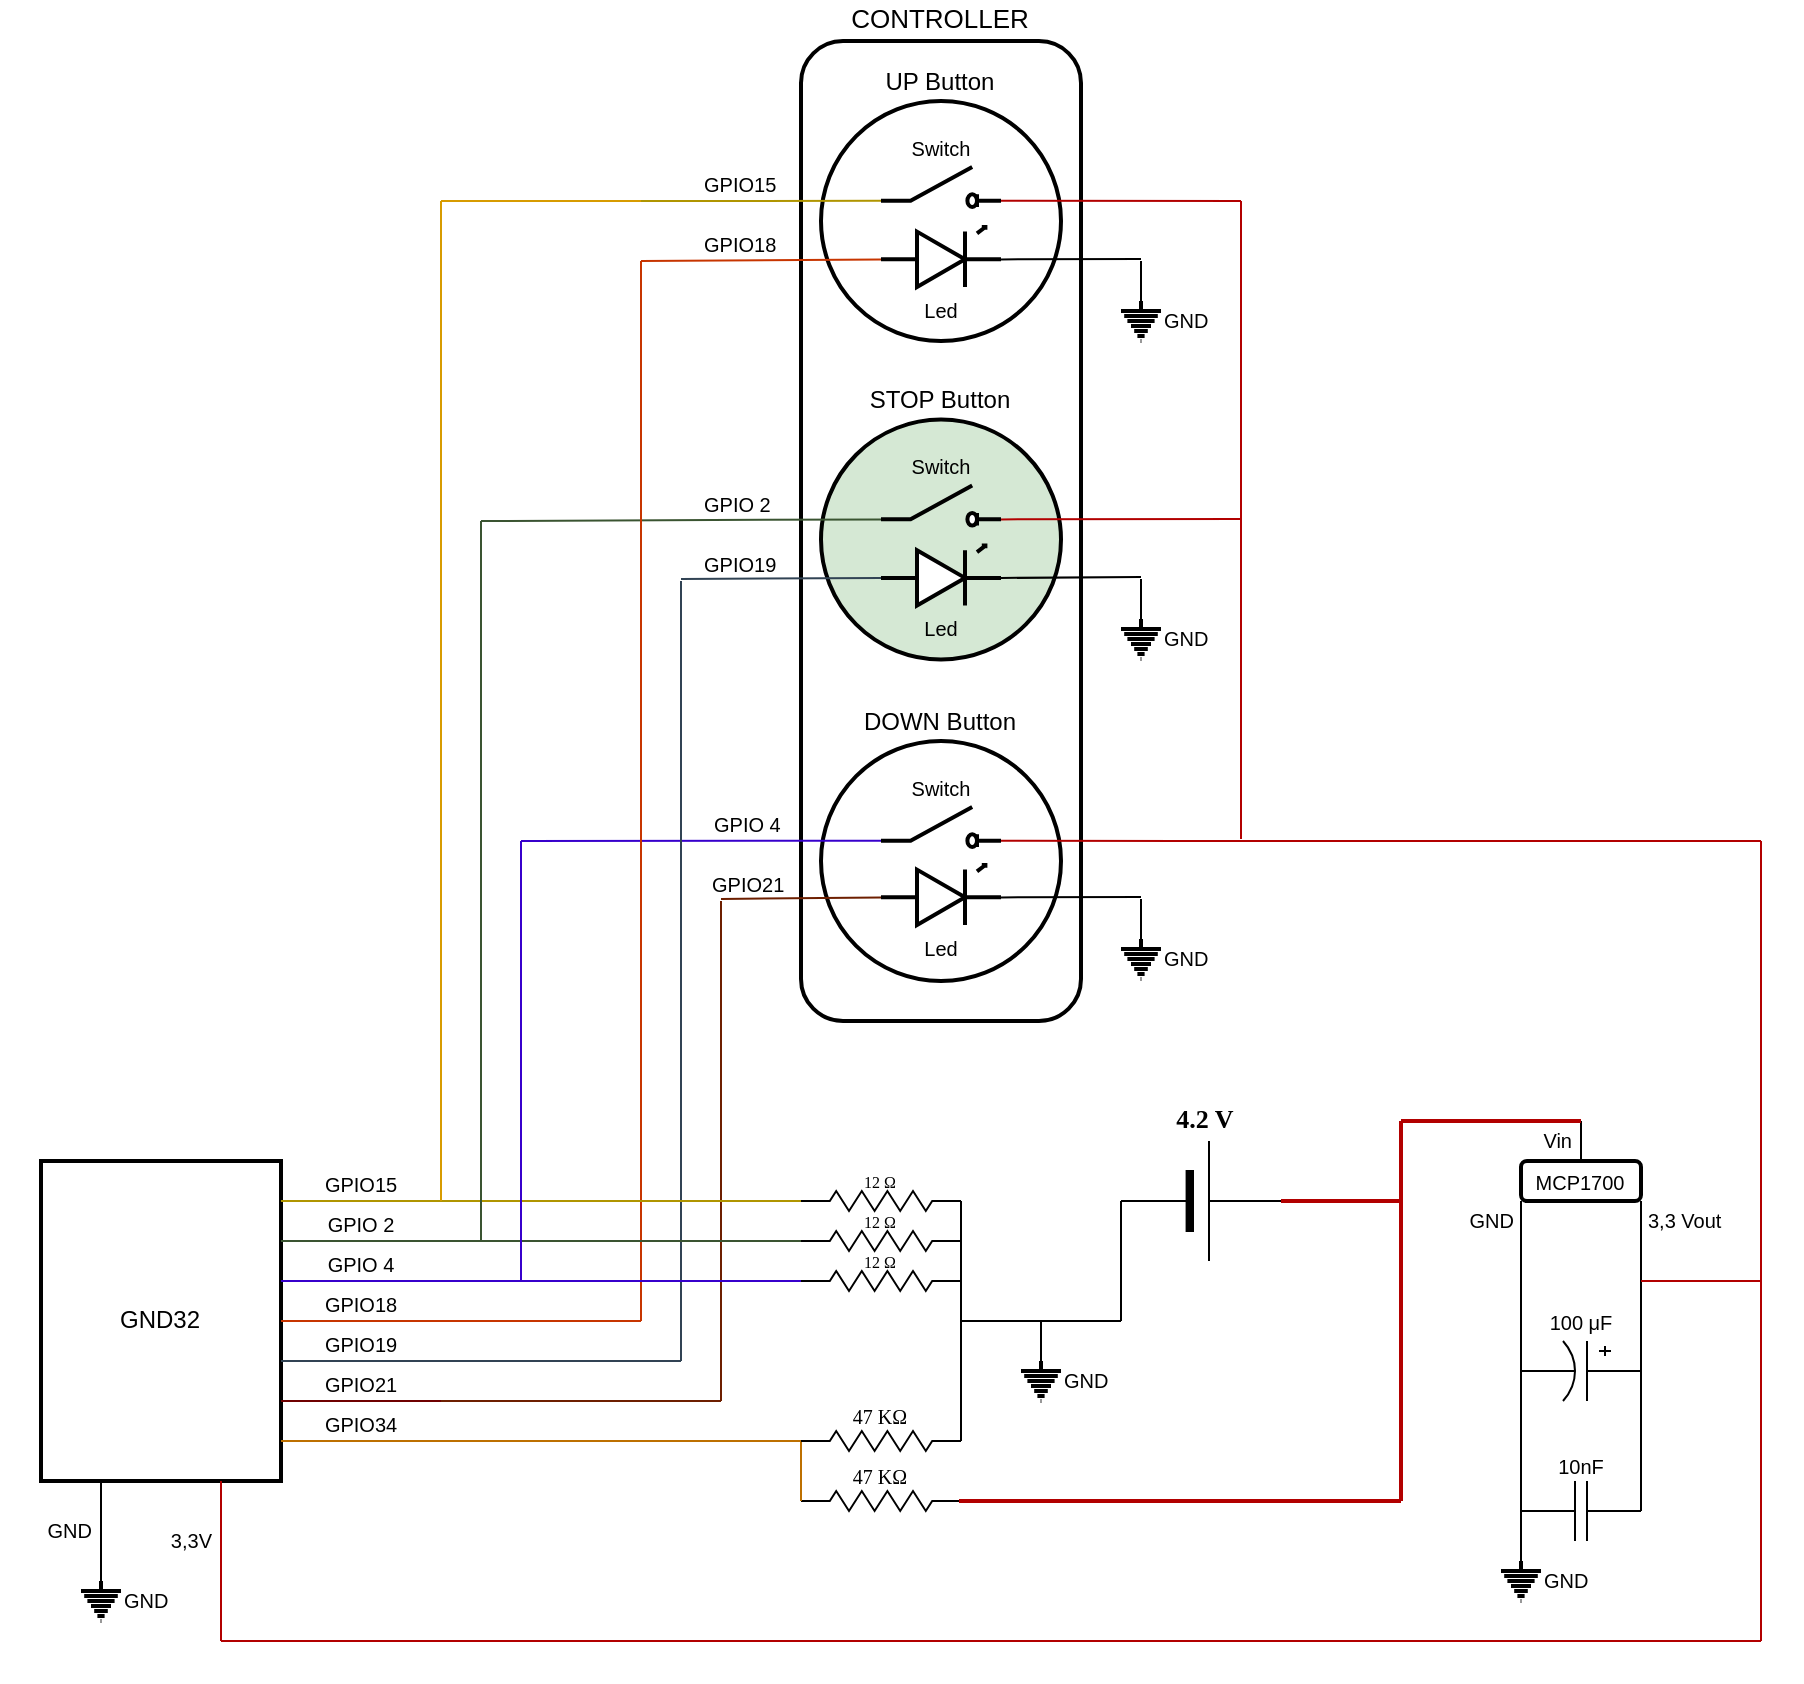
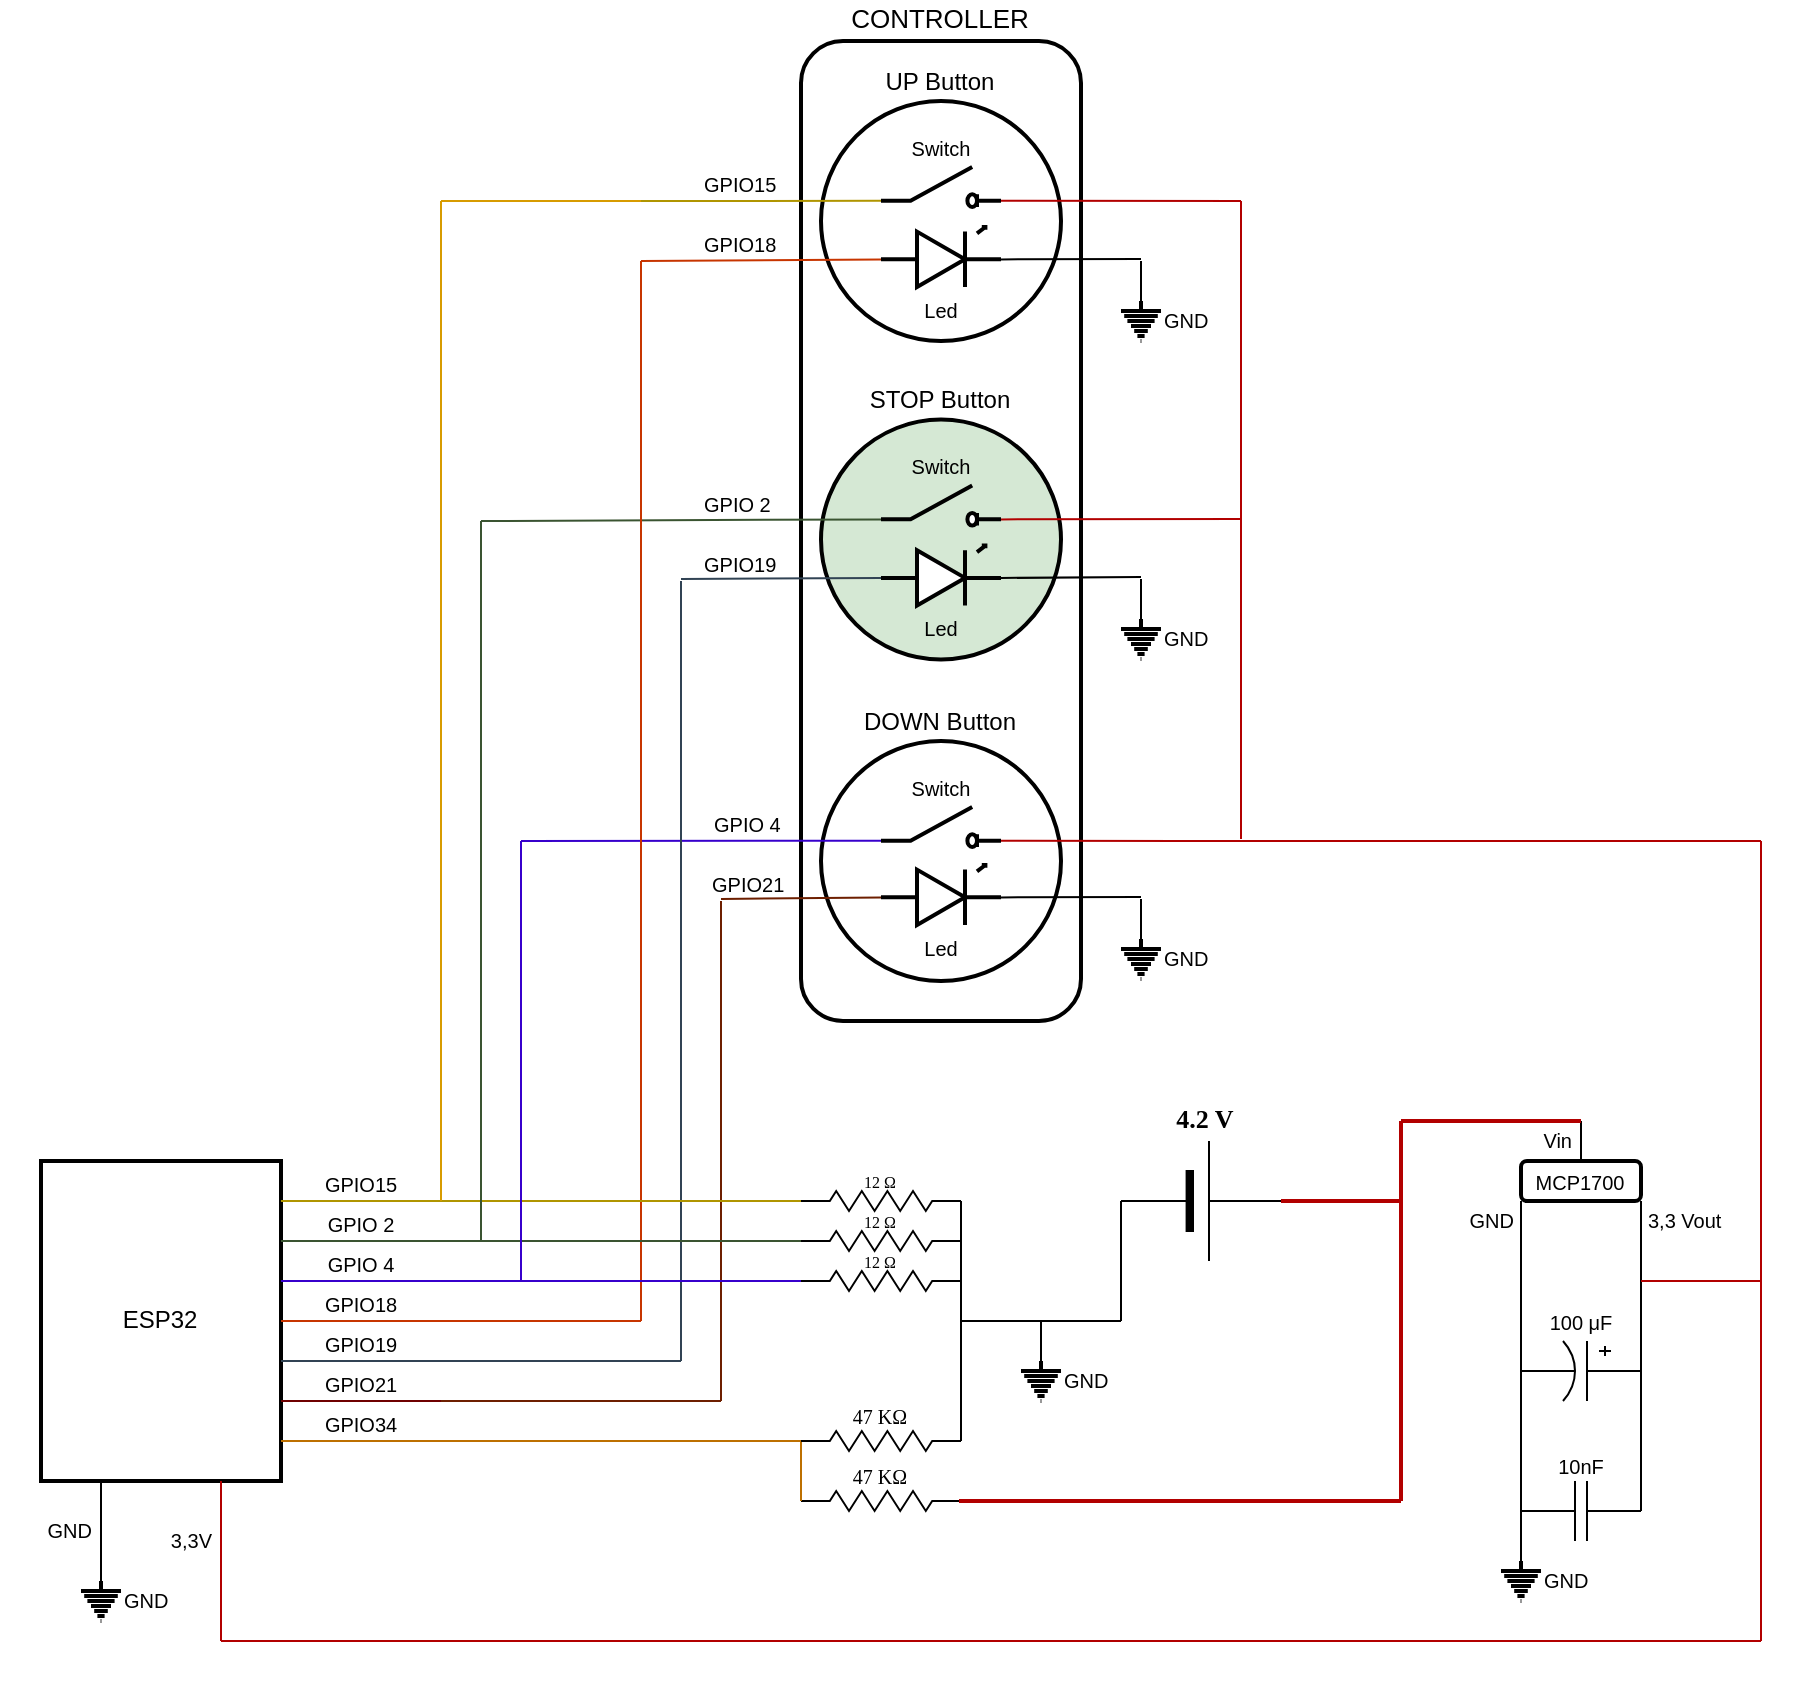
(161, 1321) -> (161, 1321)
